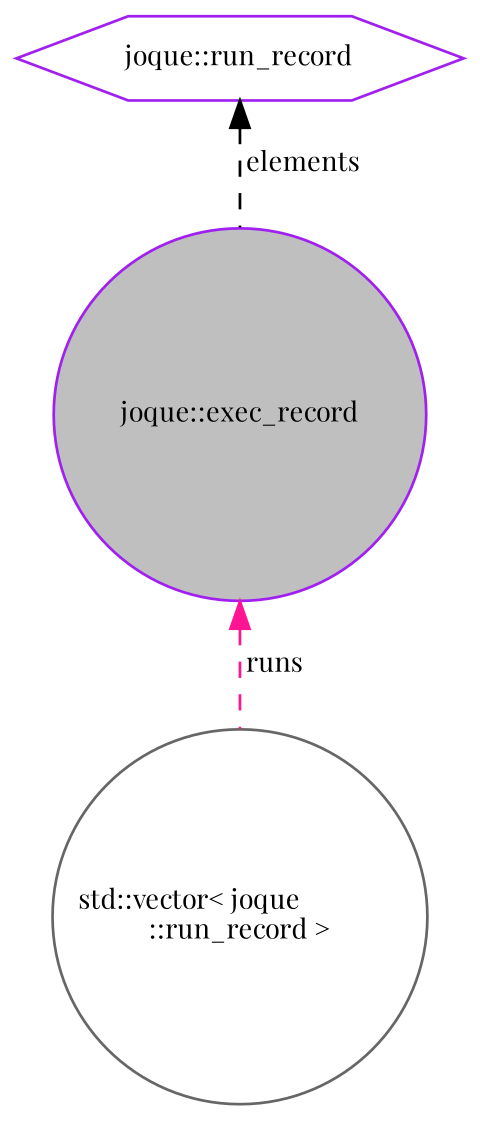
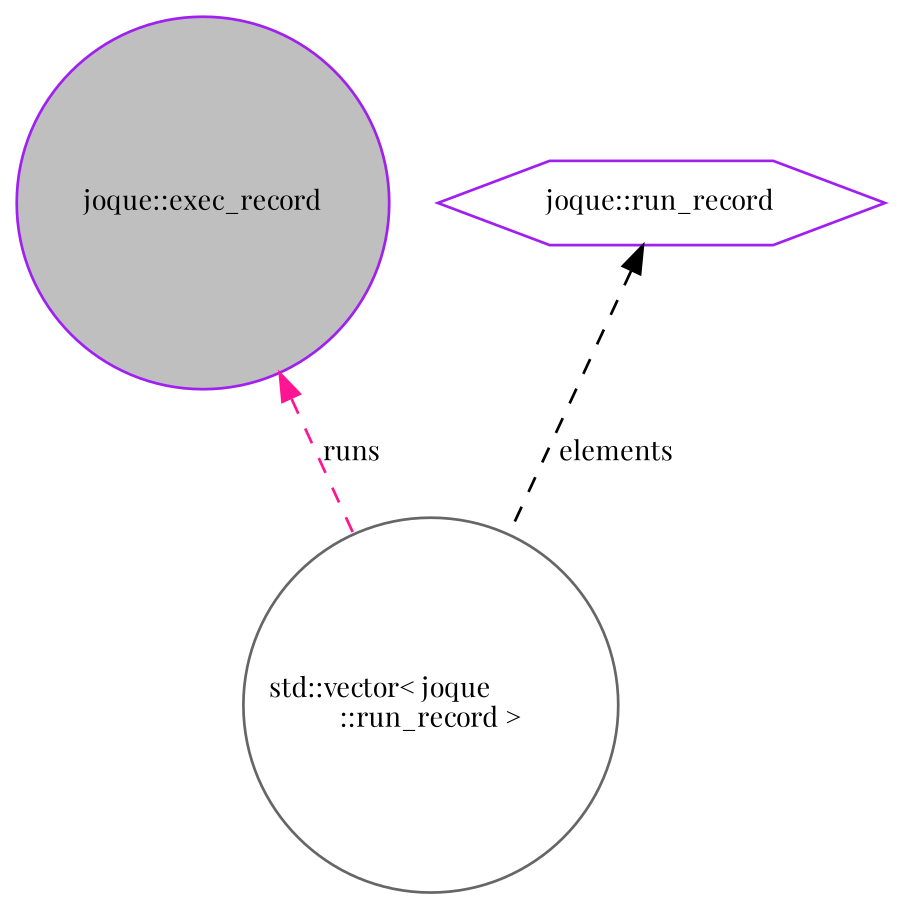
(240, 178) -> (570, 402)
